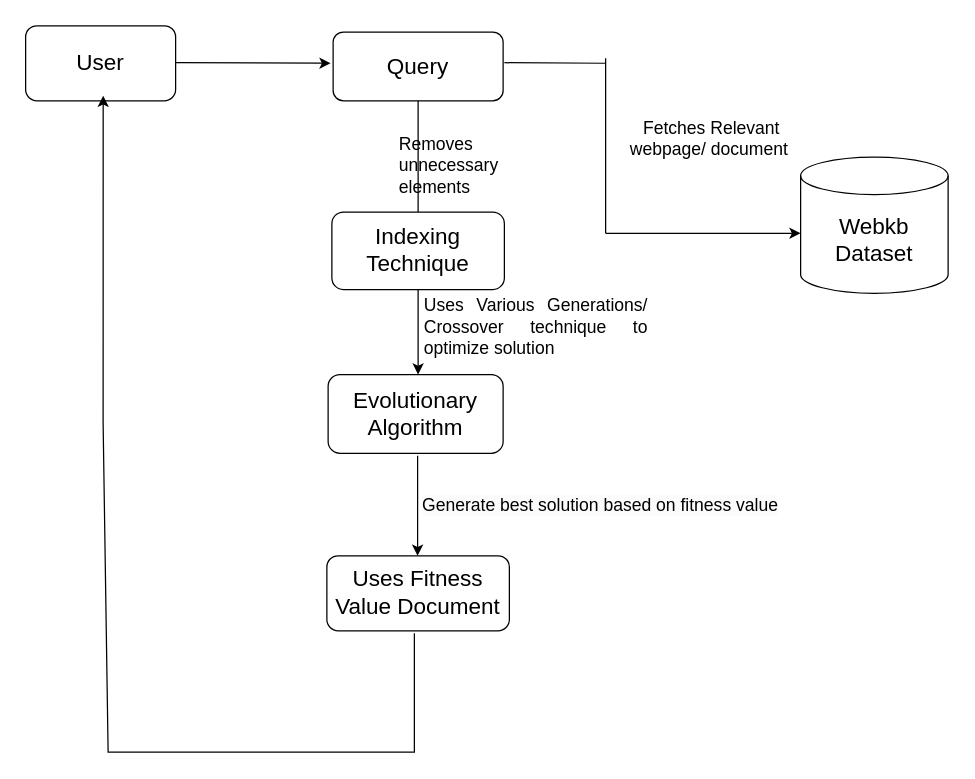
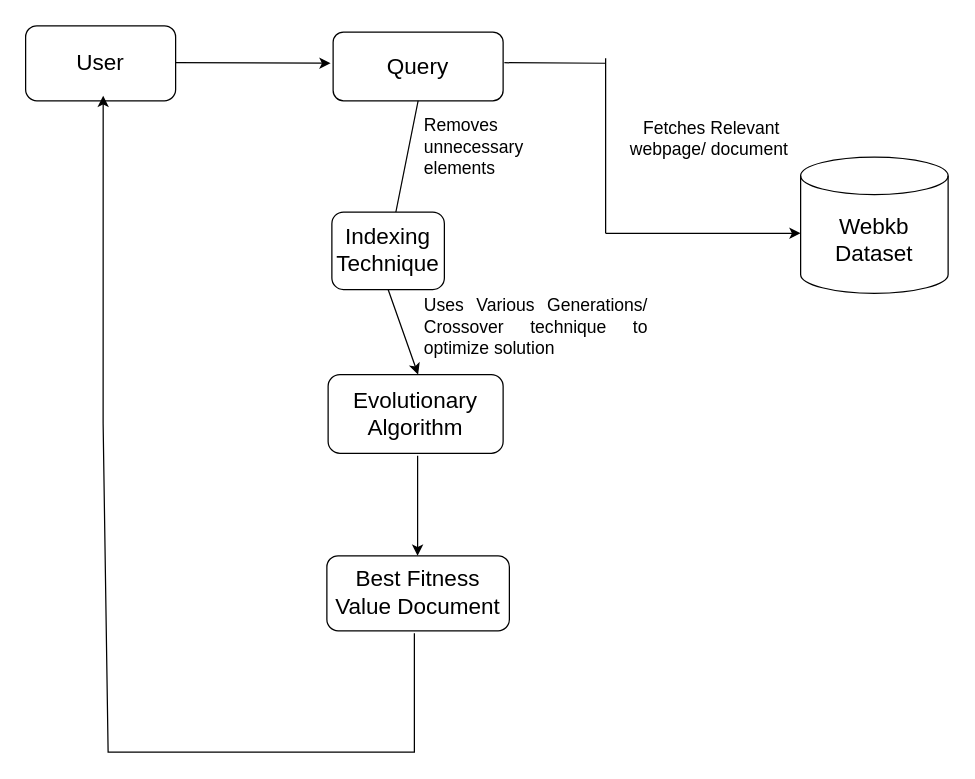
(474, 166) -> (499, 147)
(418, 251) -> (388, 251)
(601, 505) -> none
(418, 593) -> (418, 593)
